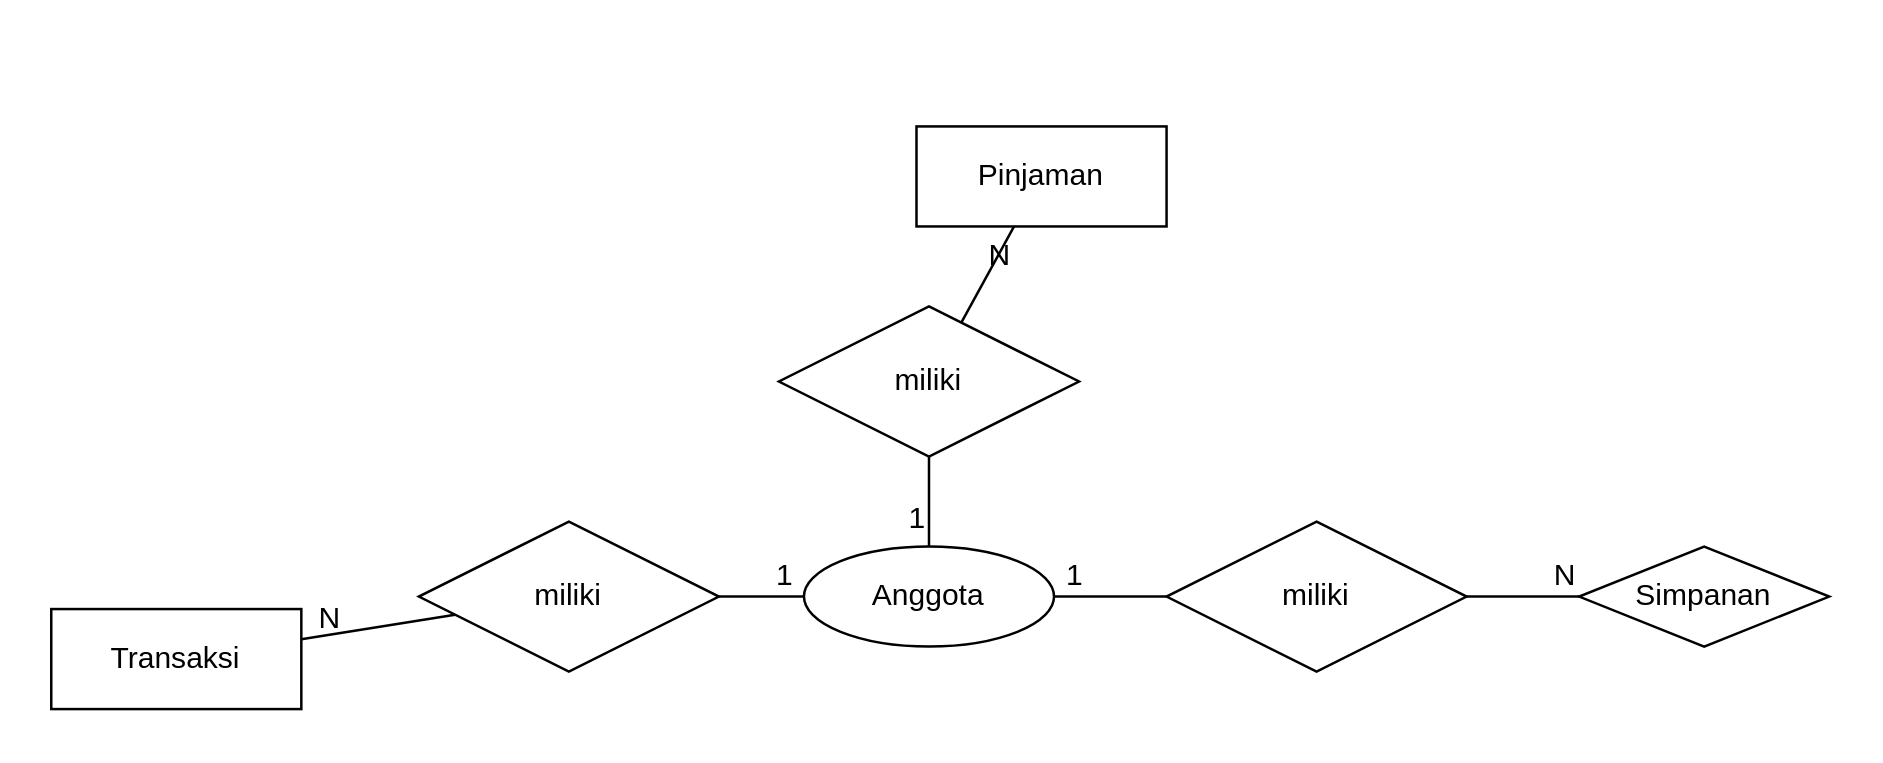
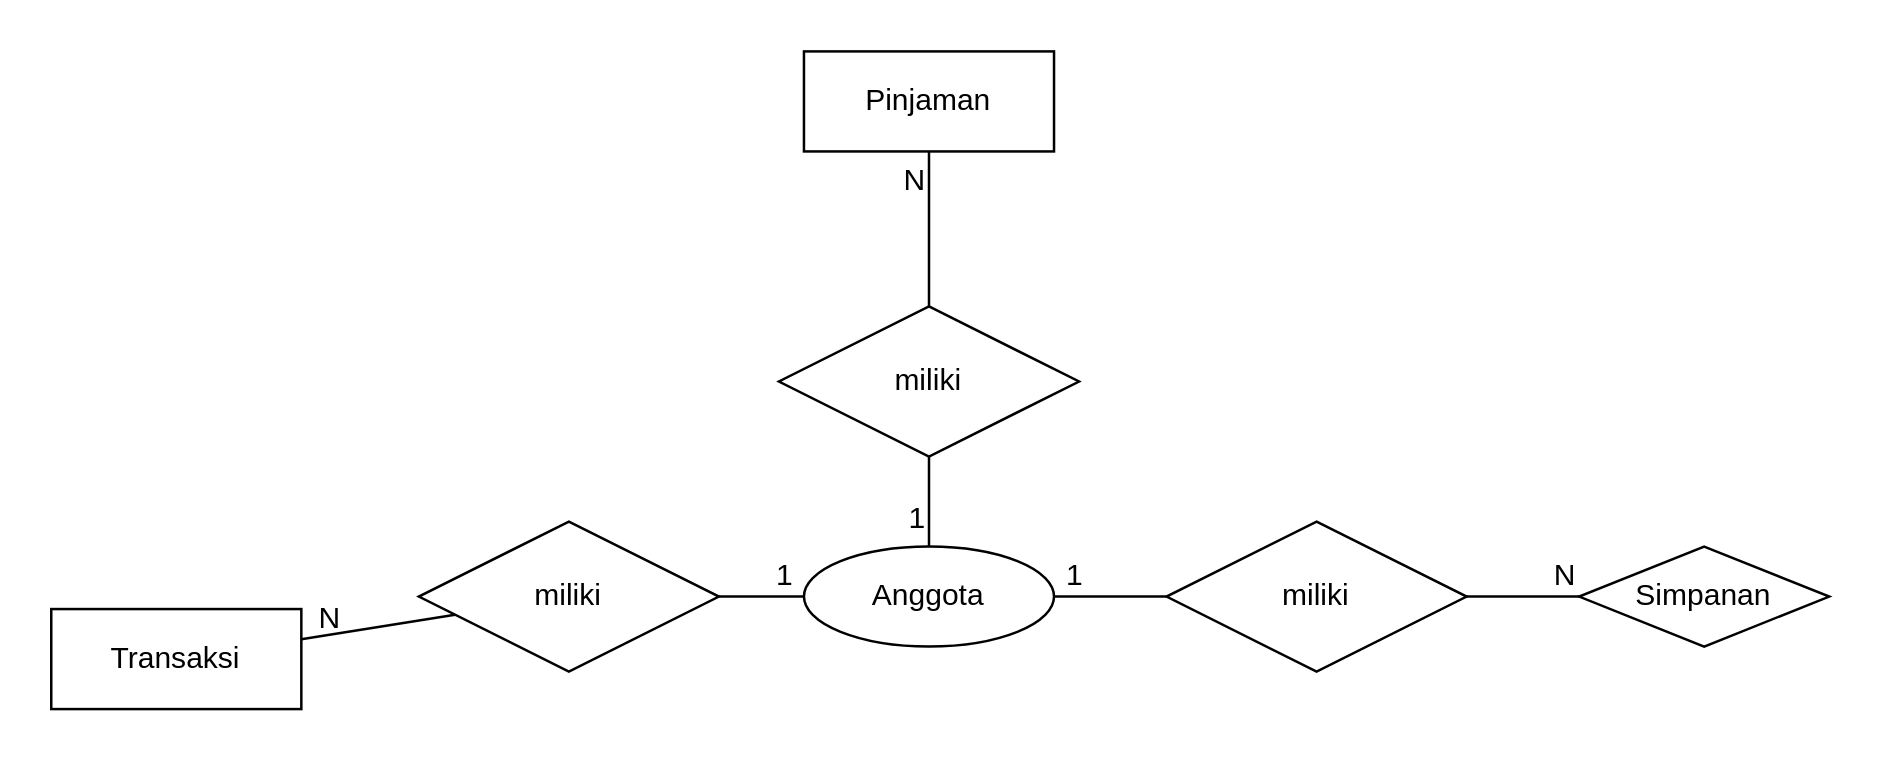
(1041, 176) -> (929, 101)
